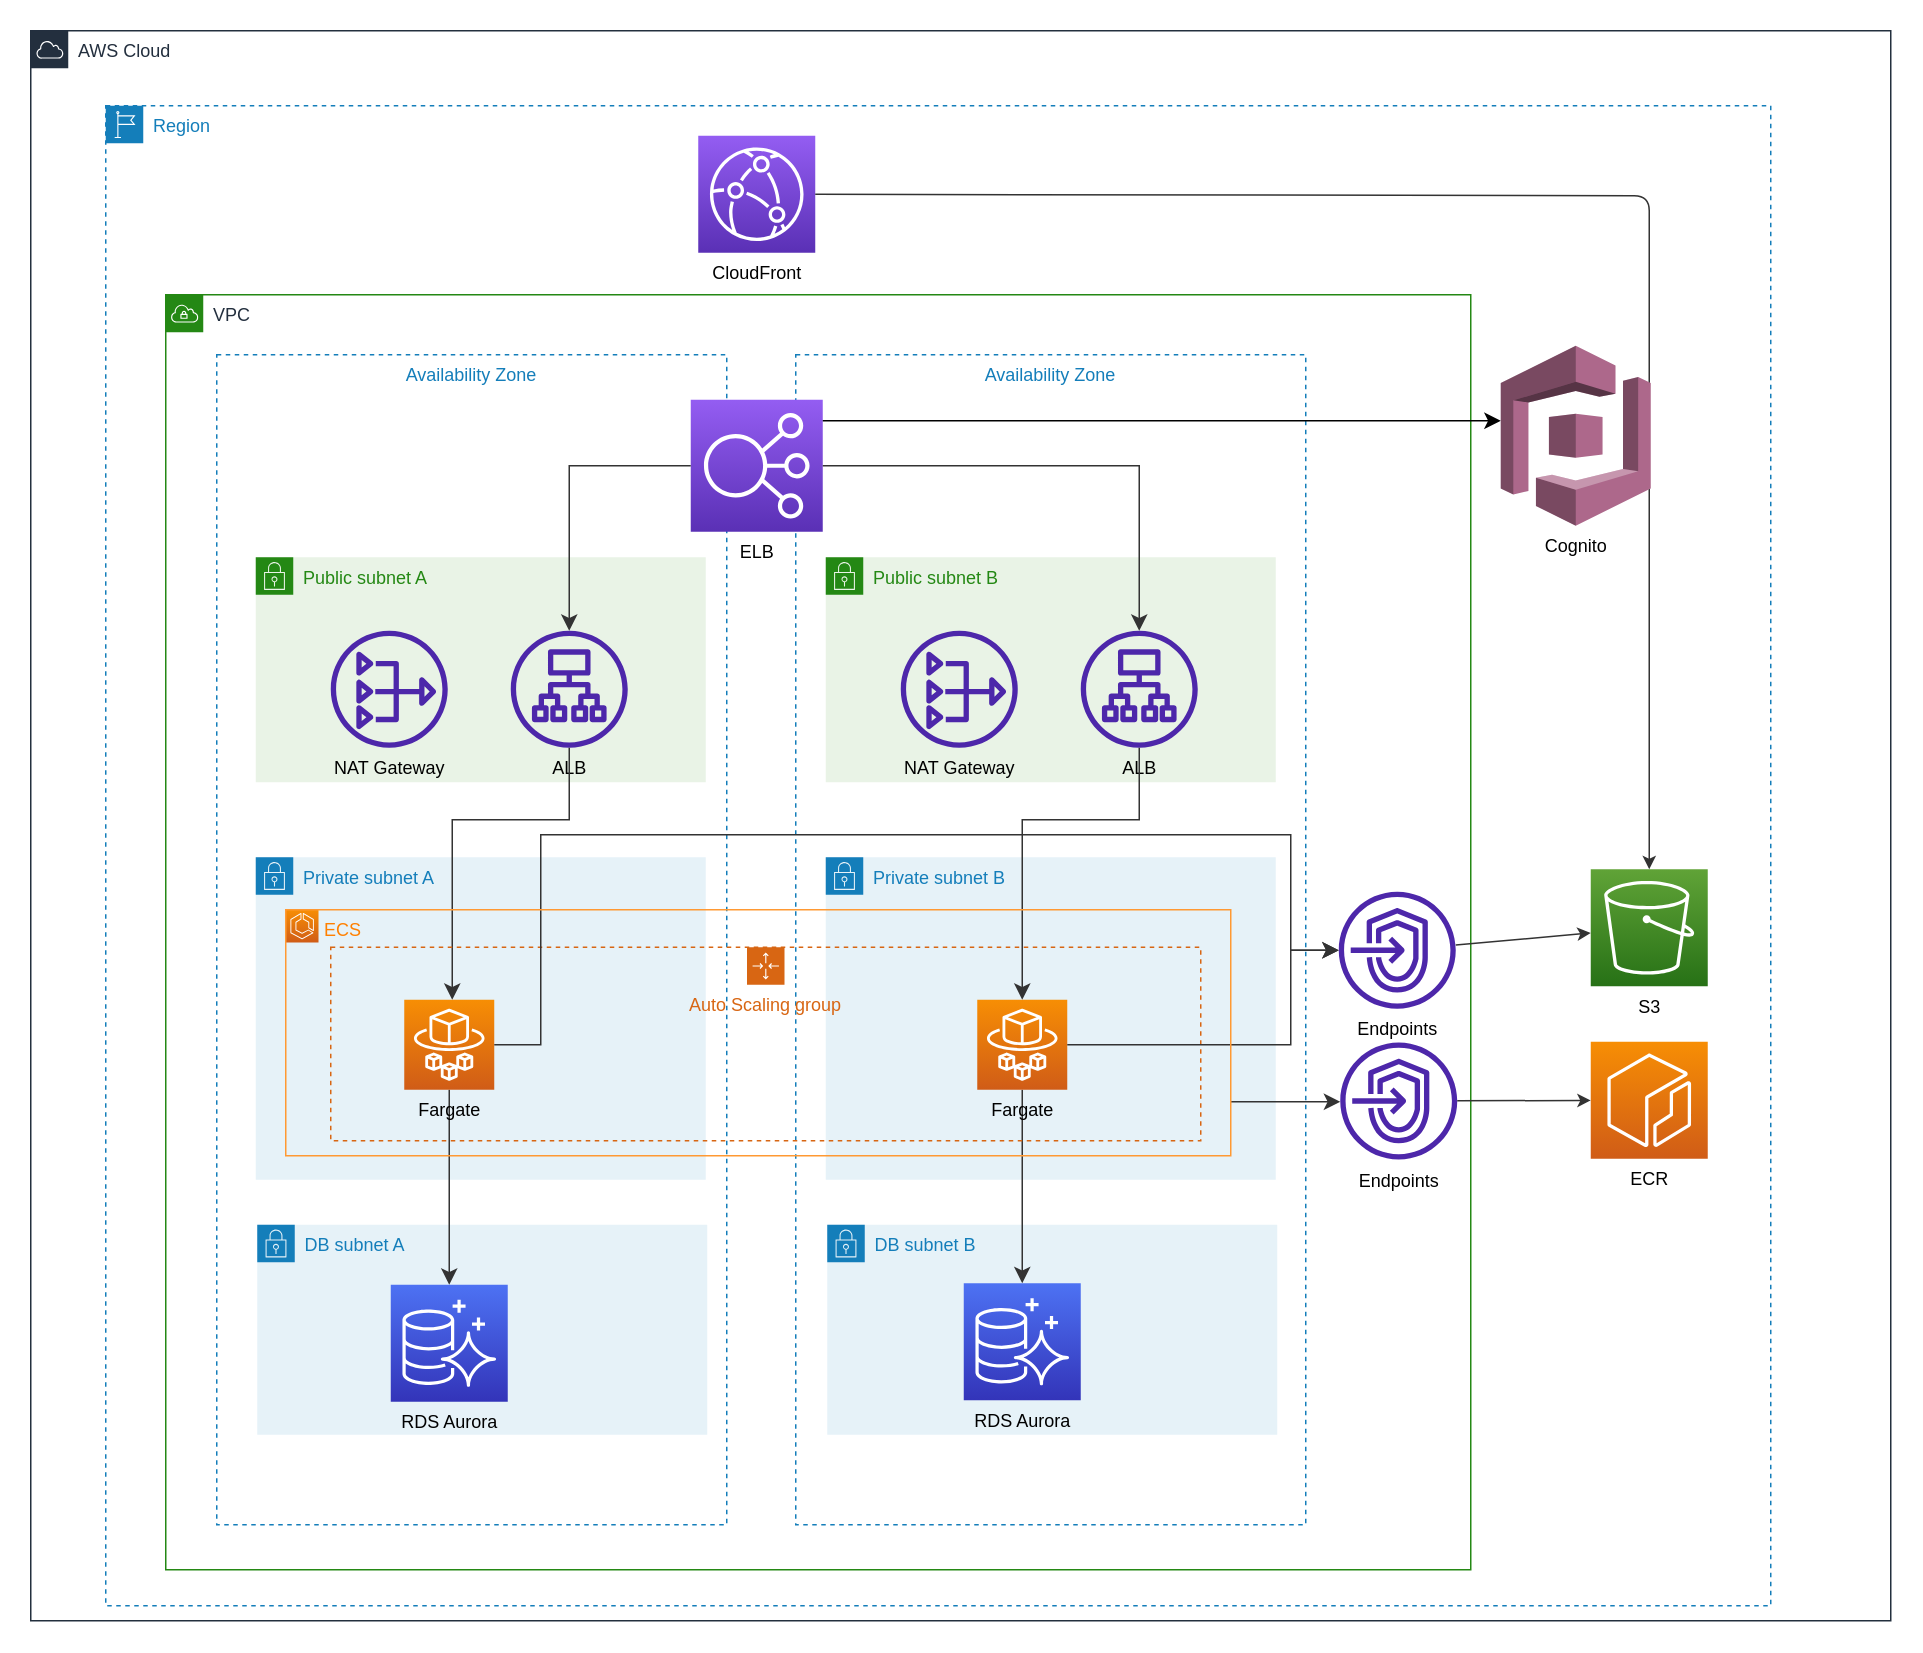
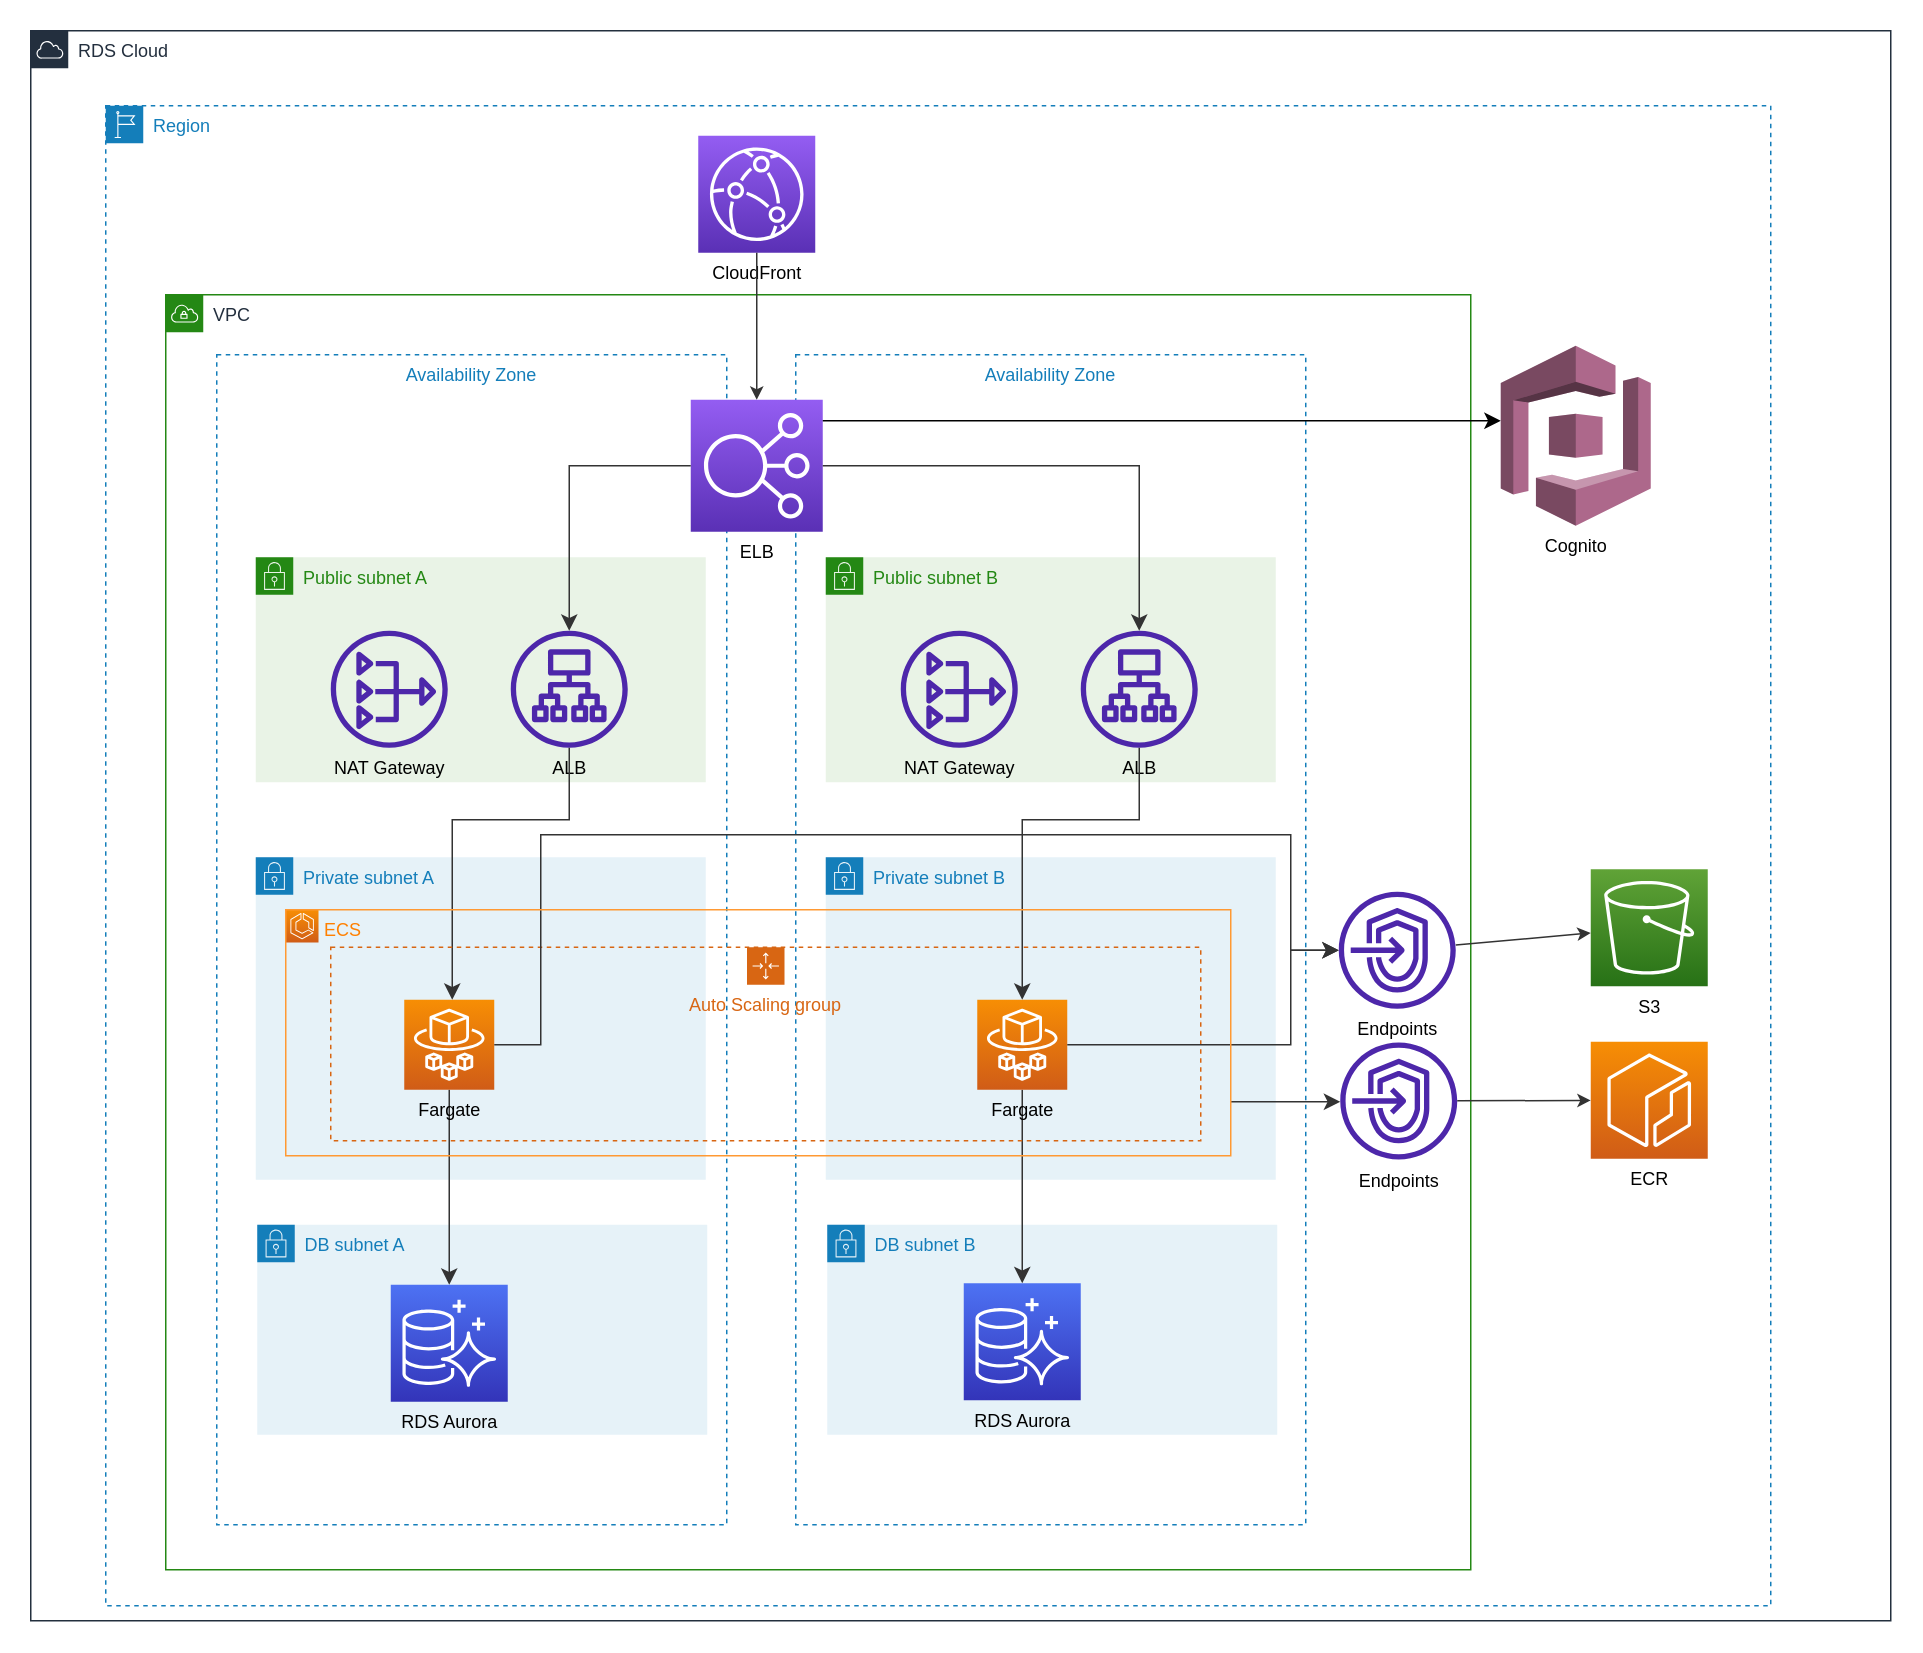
(119, 52) -> (119, 52)
(1320, 195) -> none
none -> (757, 333)
